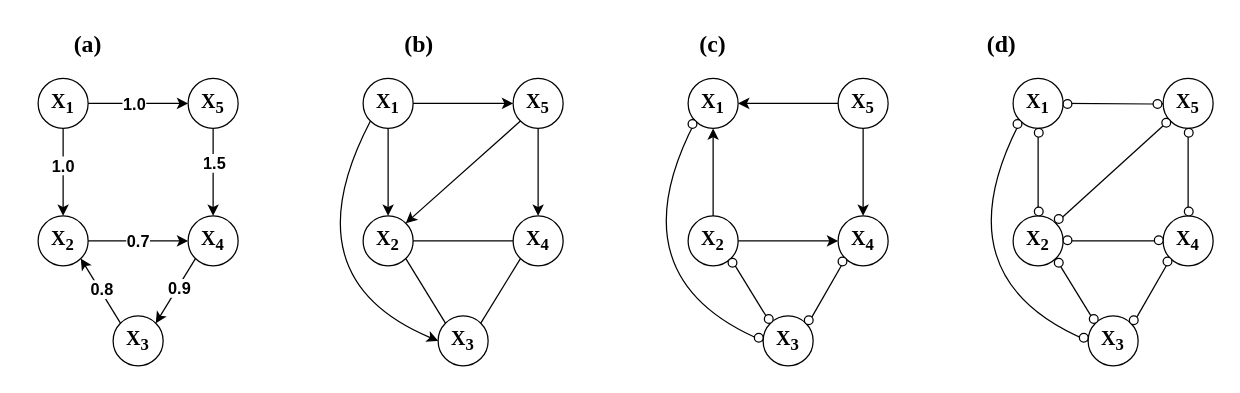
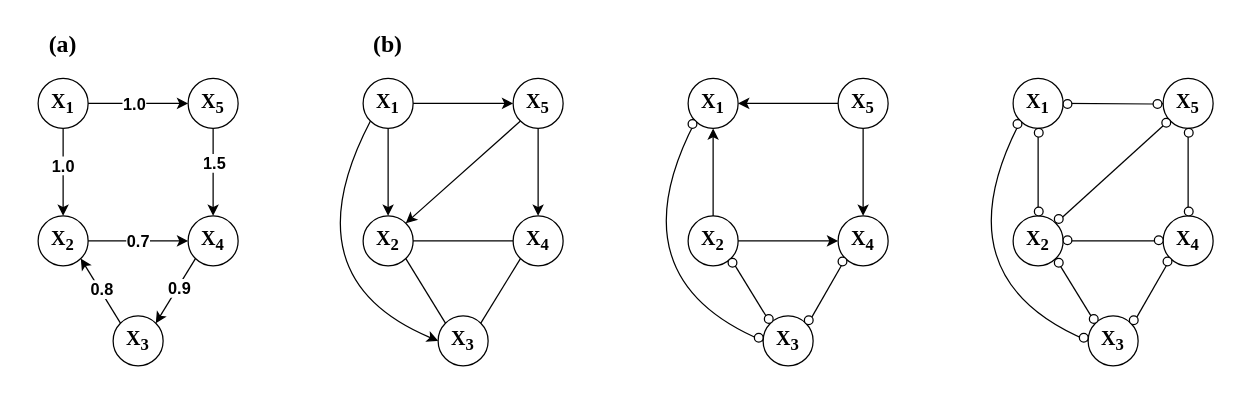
(88, 44) -> (63, 44)
(419, 44) -> (388, 44)
(713, 44) -> none
(1001, 44) -> none
